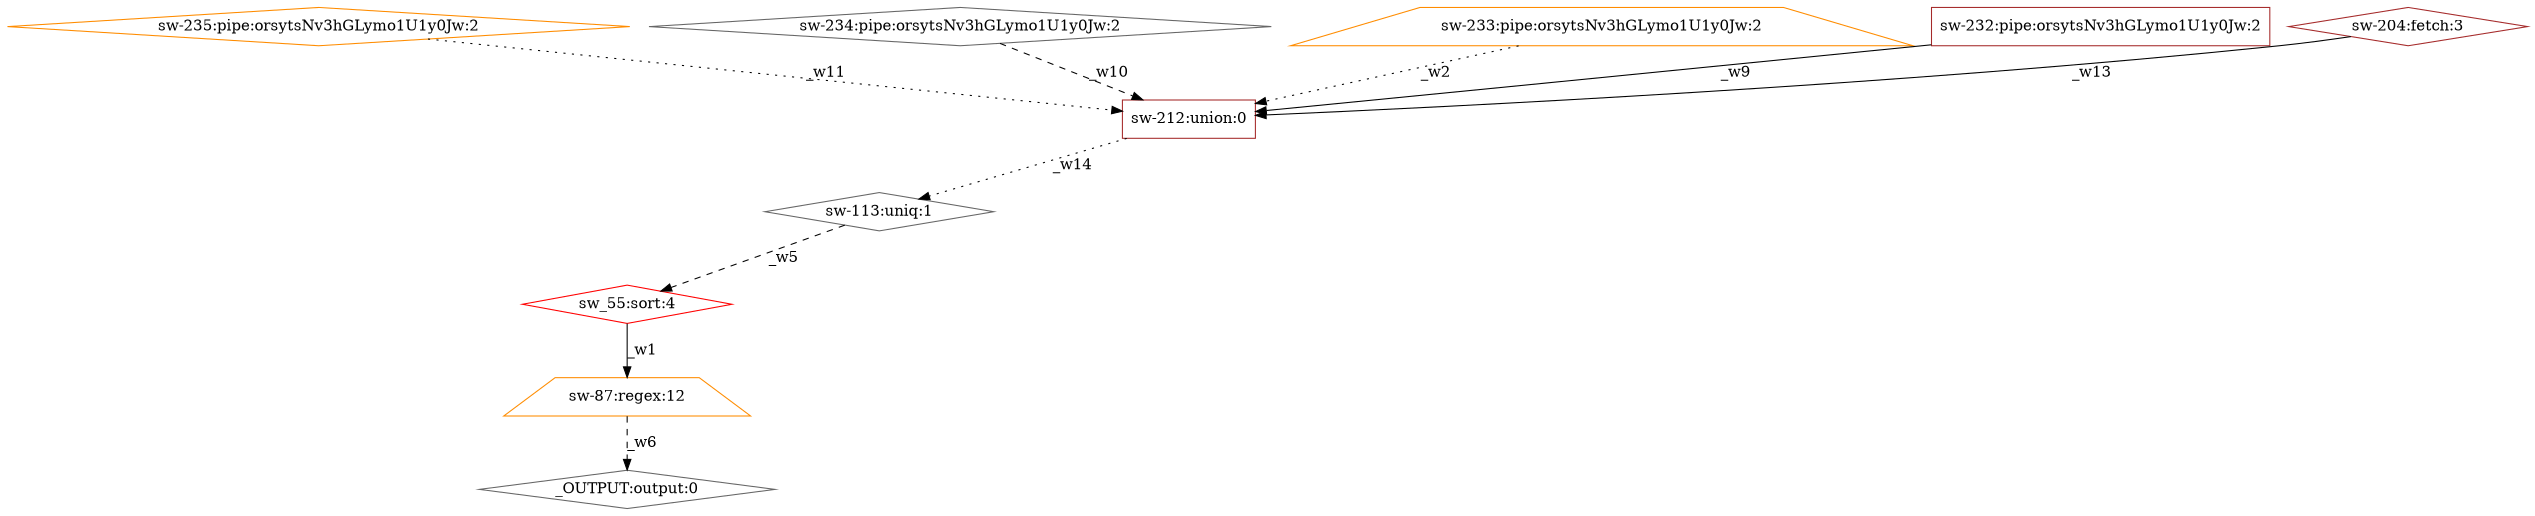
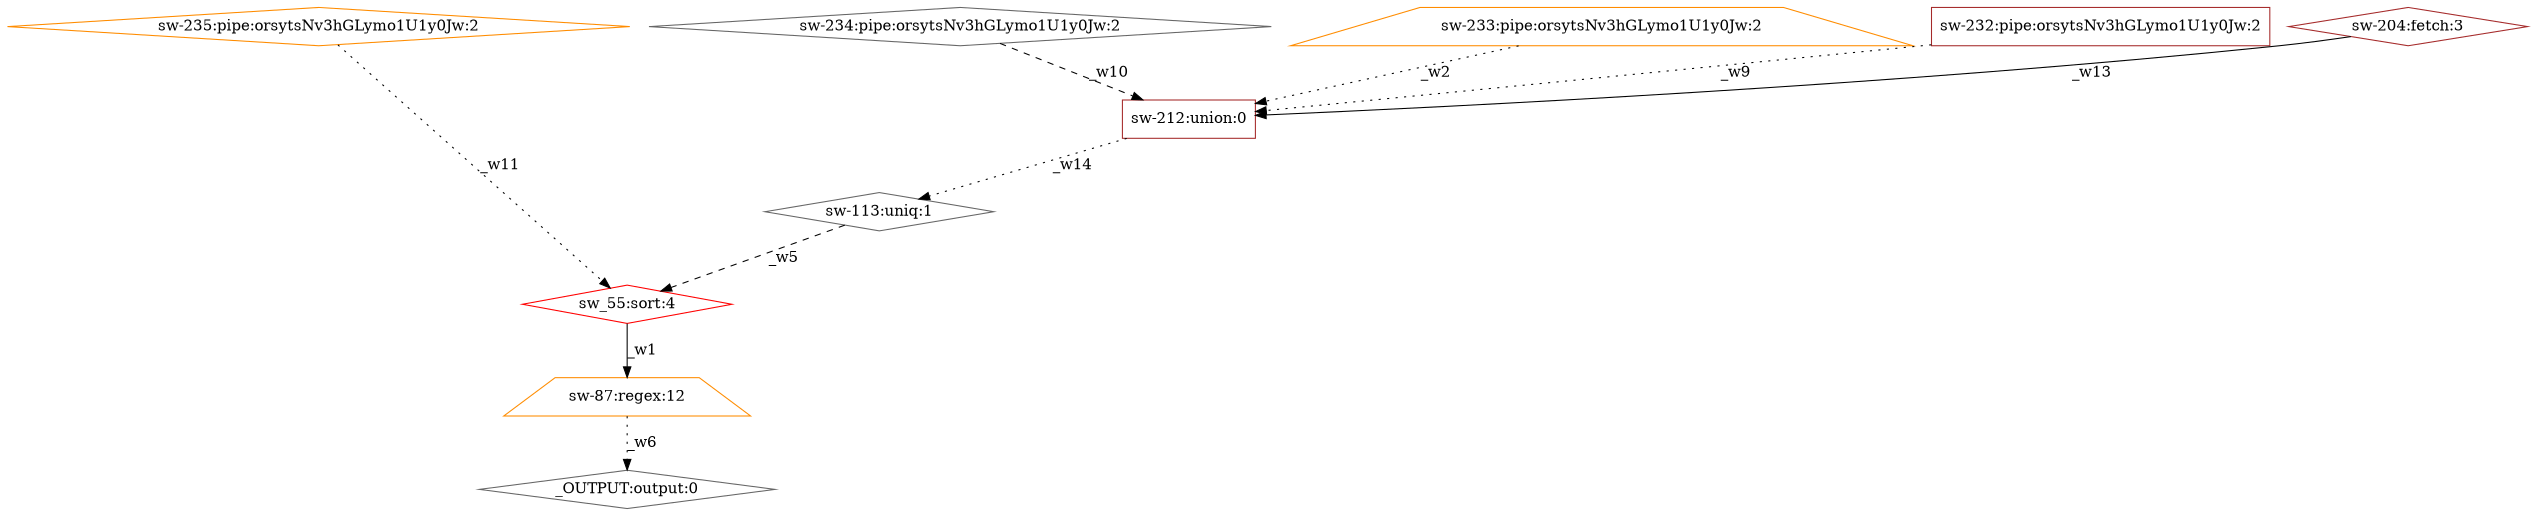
(770, 75) -> (470, 163)
(1599, 78) -> (1599, 78)
(627, 438) -> (627, 438)
